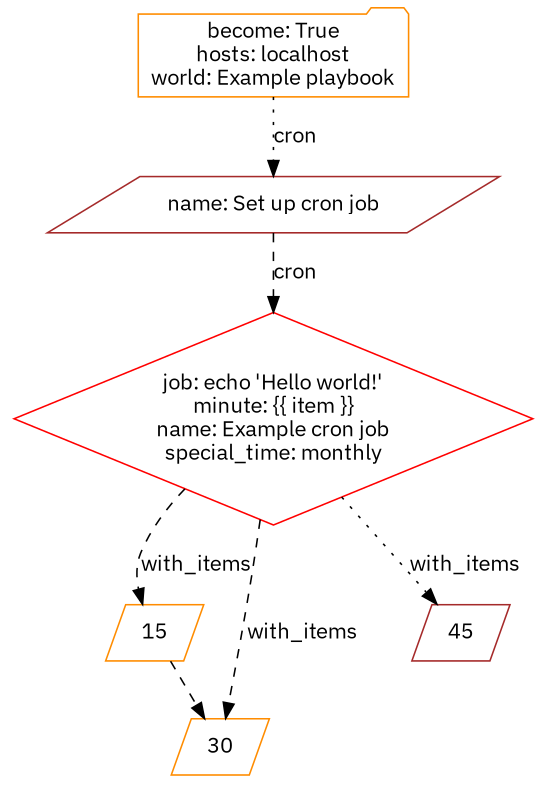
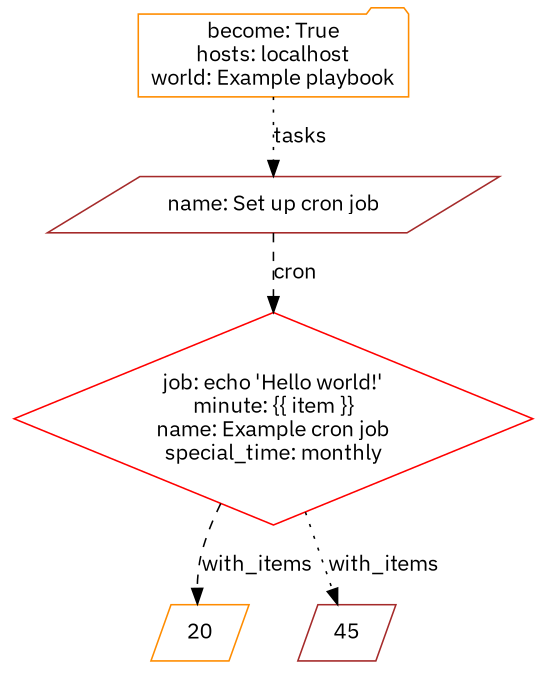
(295, 137) -> (300, 137)
(155, 633) -> none
(220, 747) -> (200, 633)
